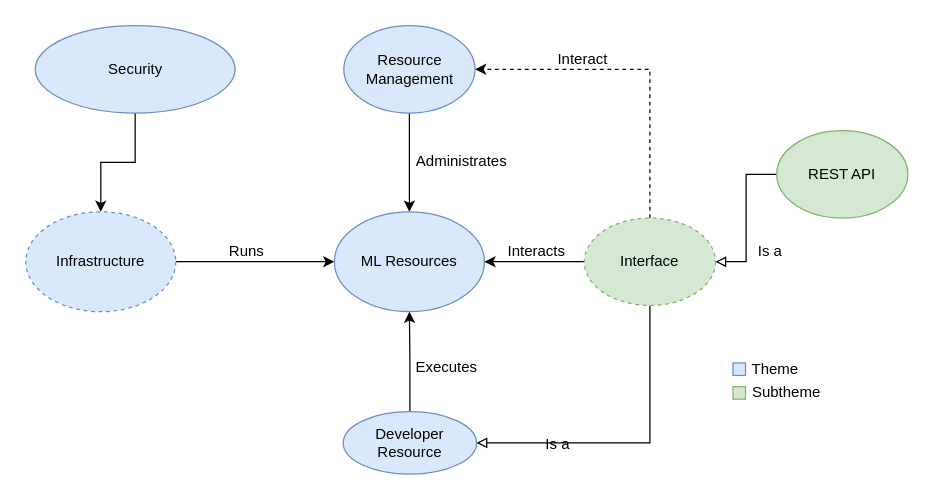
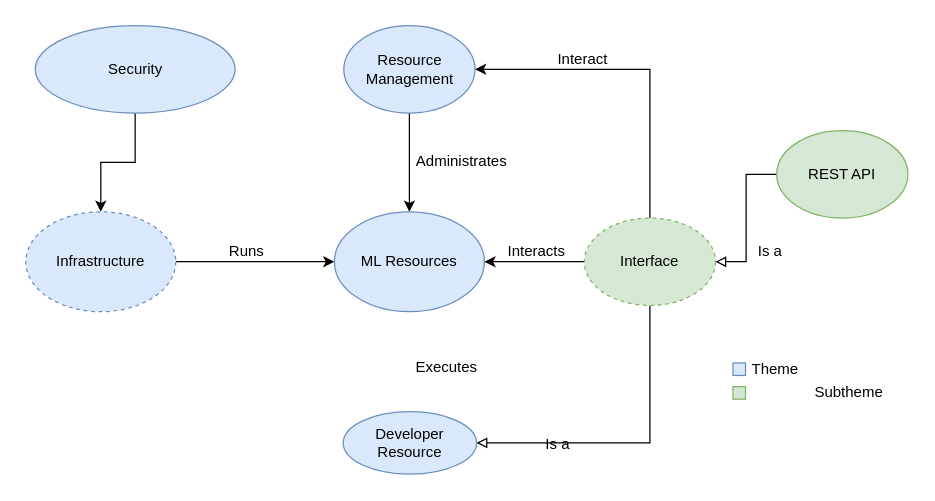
(639, 69) -> (639, 69)
(410, 366) -> none
(787, 393) -> (849, 393)
